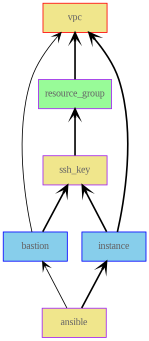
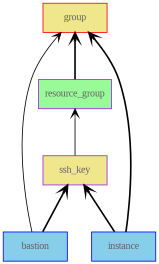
(75, 18) -> (75, 18)
(75, 136) -> (75, 136)
(74, 323) -> none
